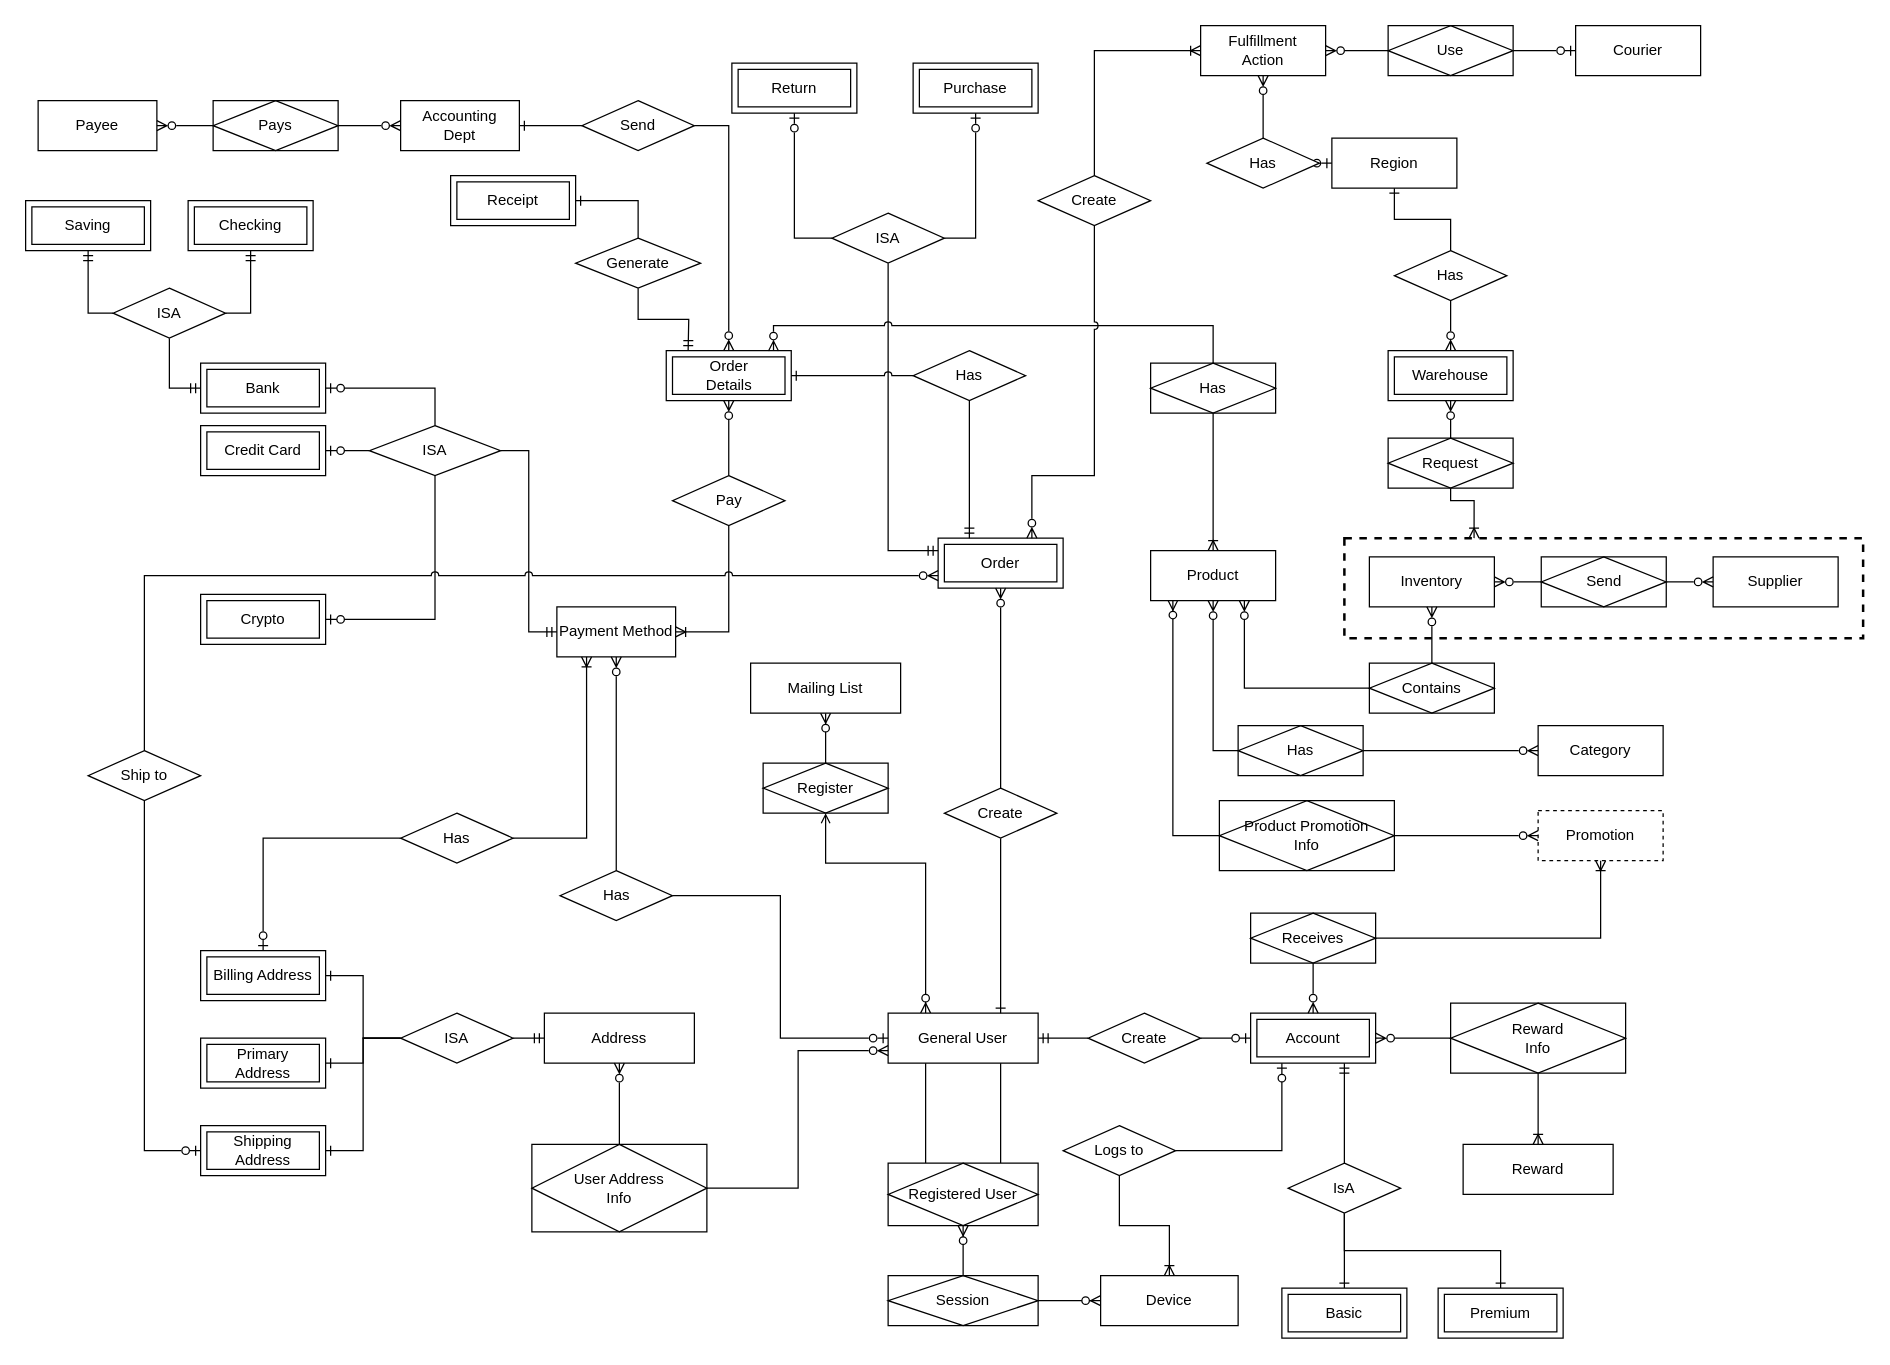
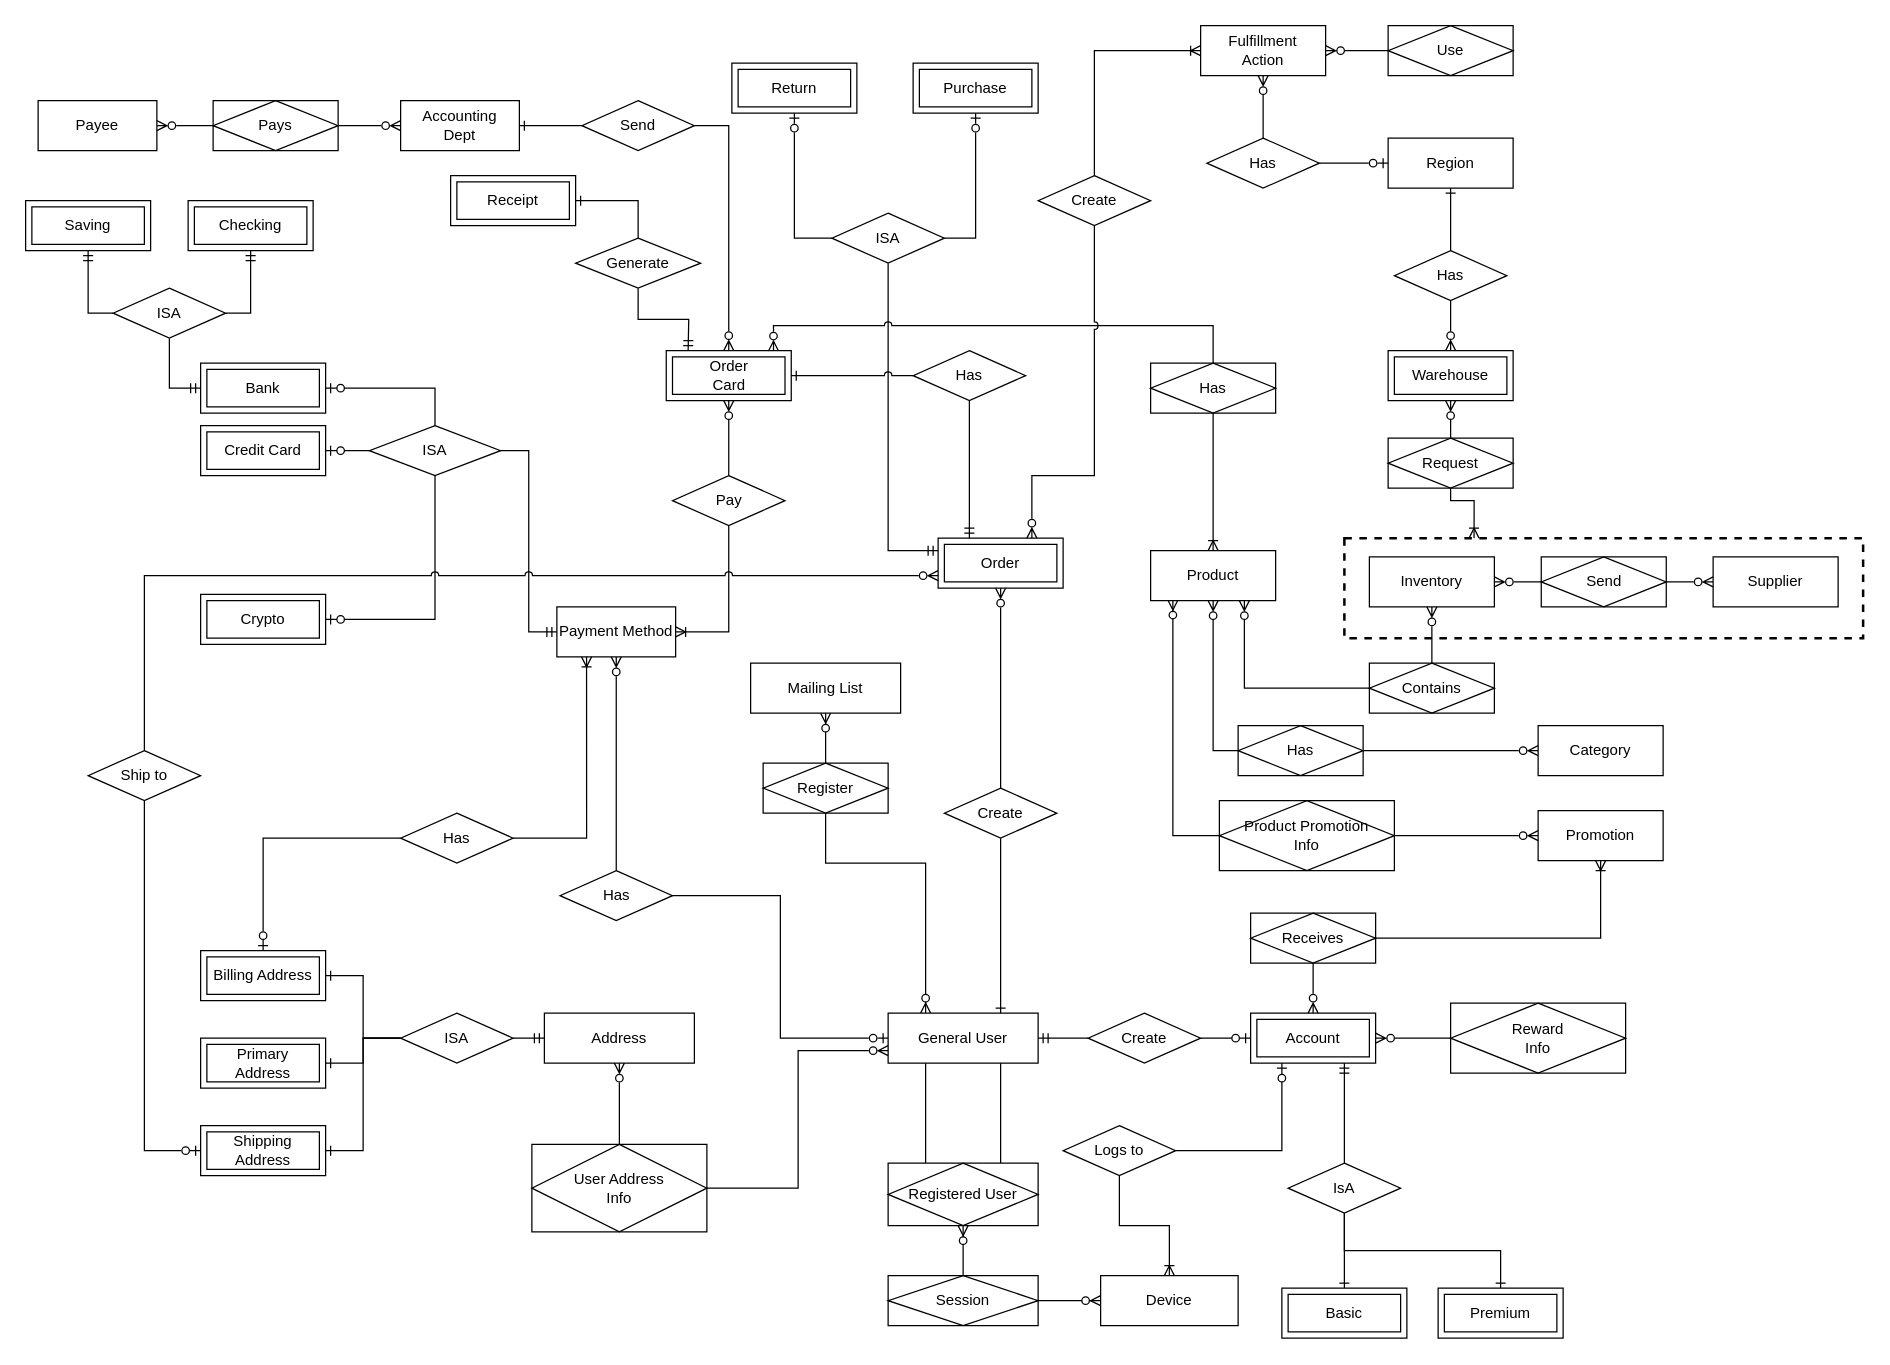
(1535, 51) -> none
(1638, 51) -> none
(1394, 163) -> (1451, 163)
(729, 376) -> (729, 376)
(826, 820) -> (826, 819)
(1601, 836) -> (1601, 836)
(1538, 1108) -> none
(1538, 1169) -> none
